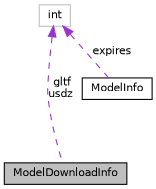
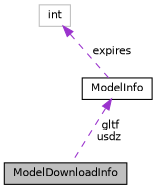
(48, 101) -> (89, 136)
